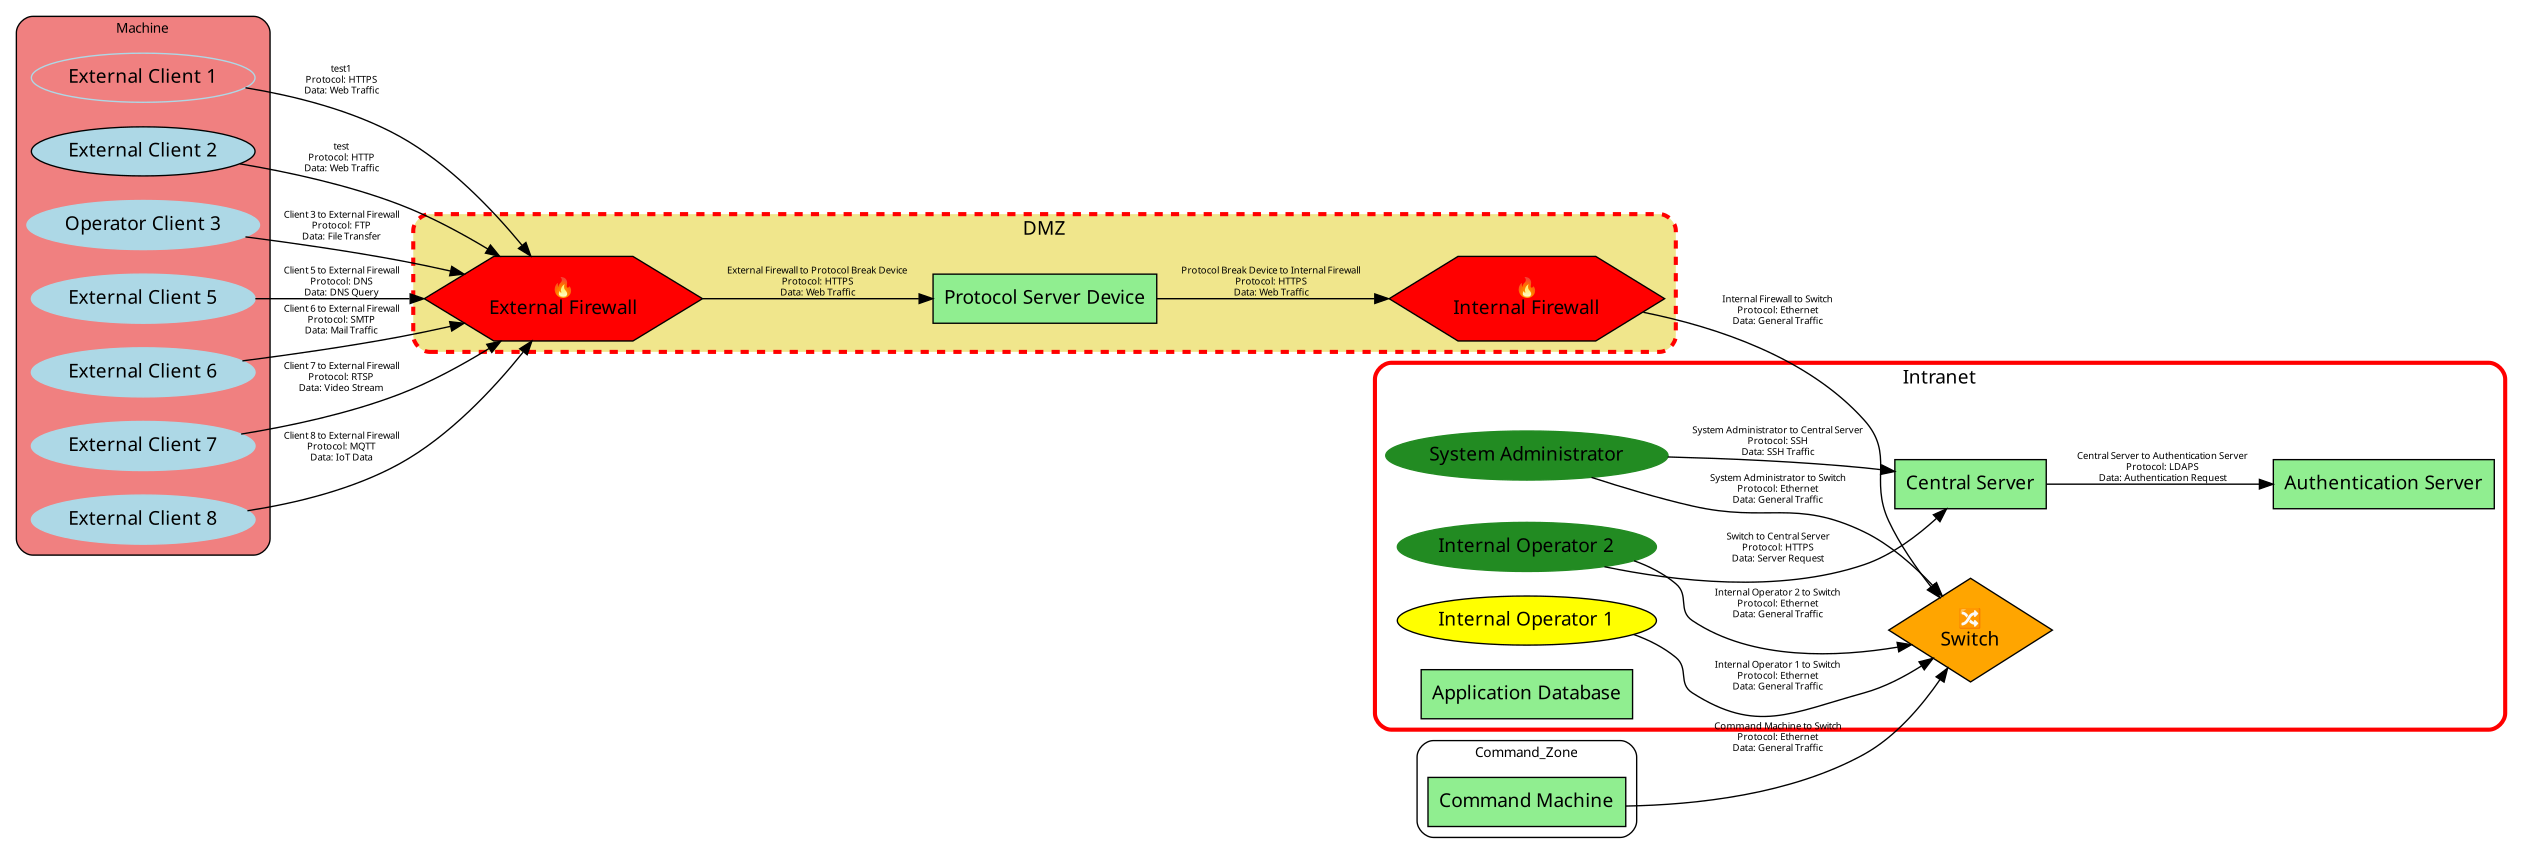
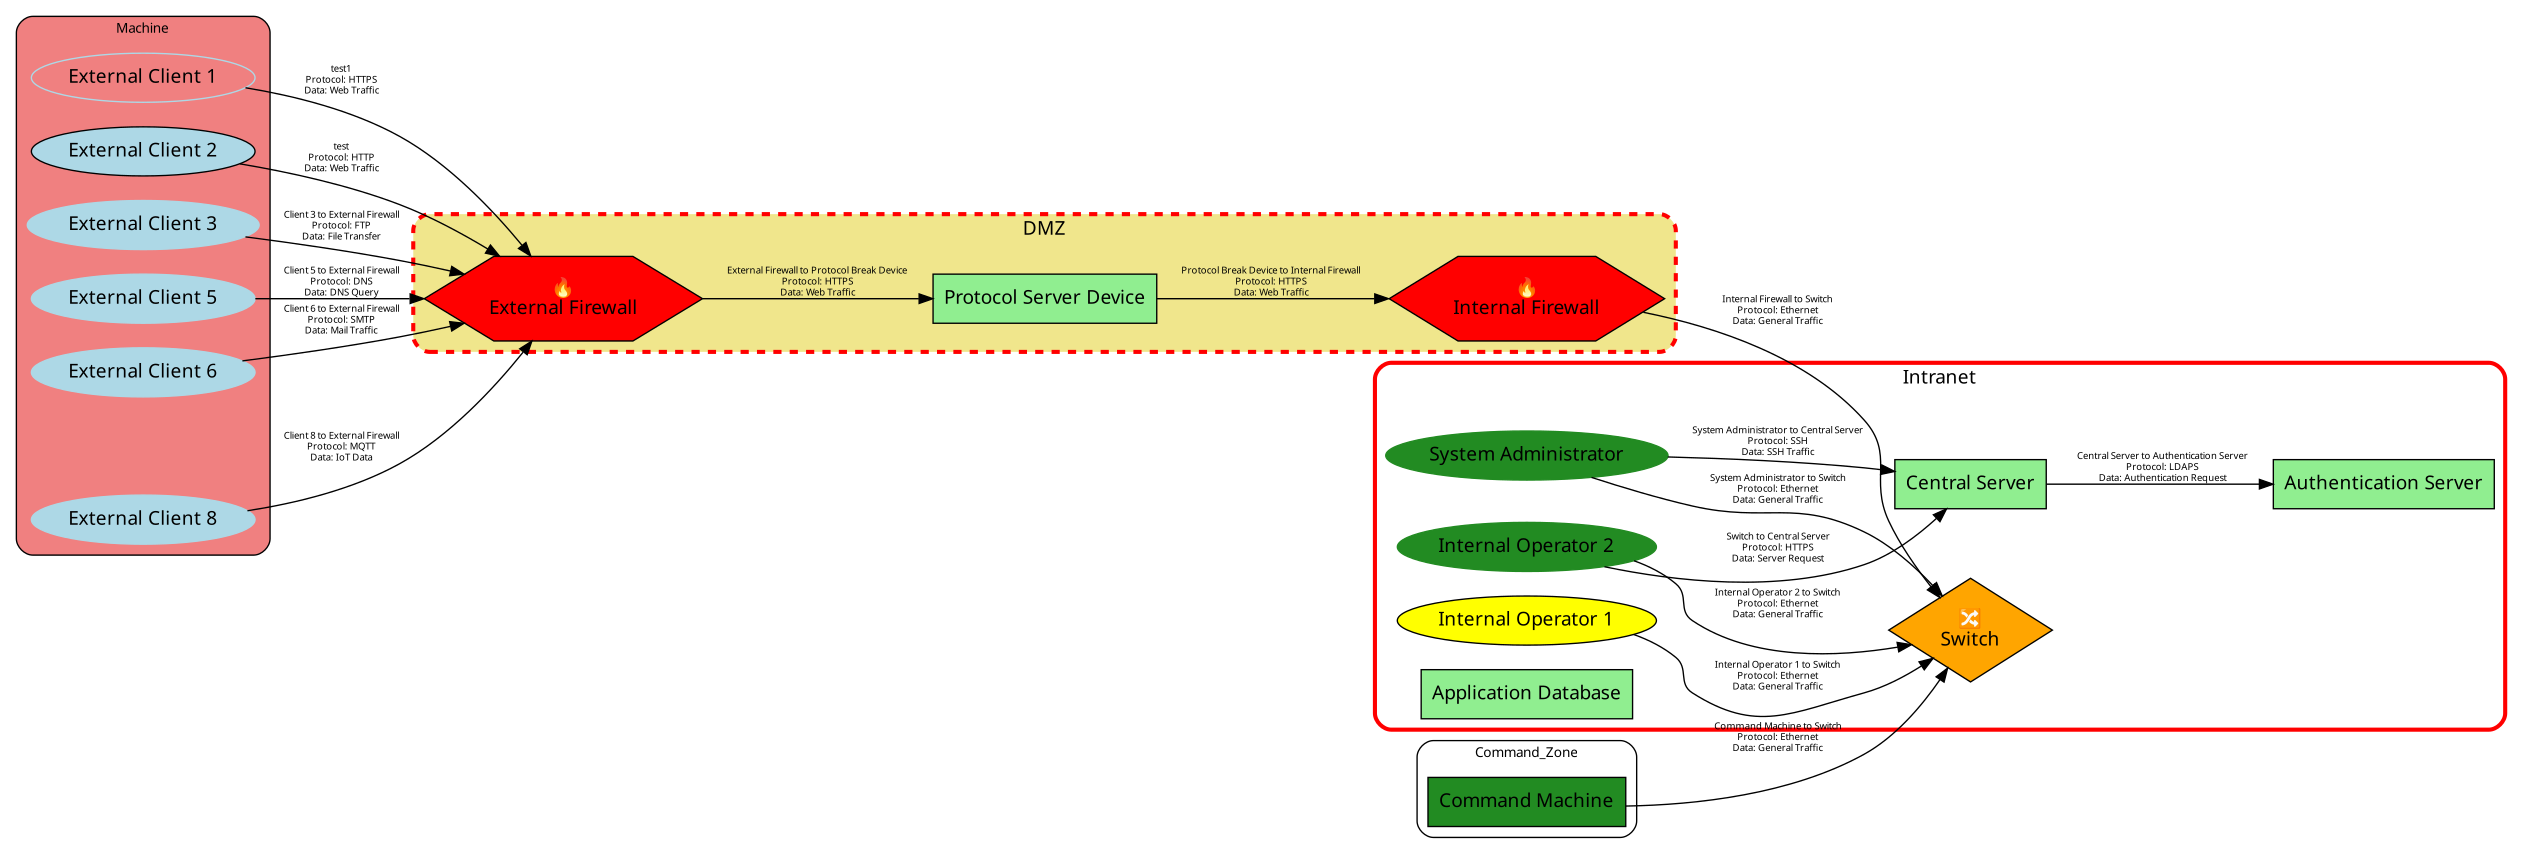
(143, 225) -> (143, 225)
(143, 446) -> none
(1527, 802) -> (1527, 802)
